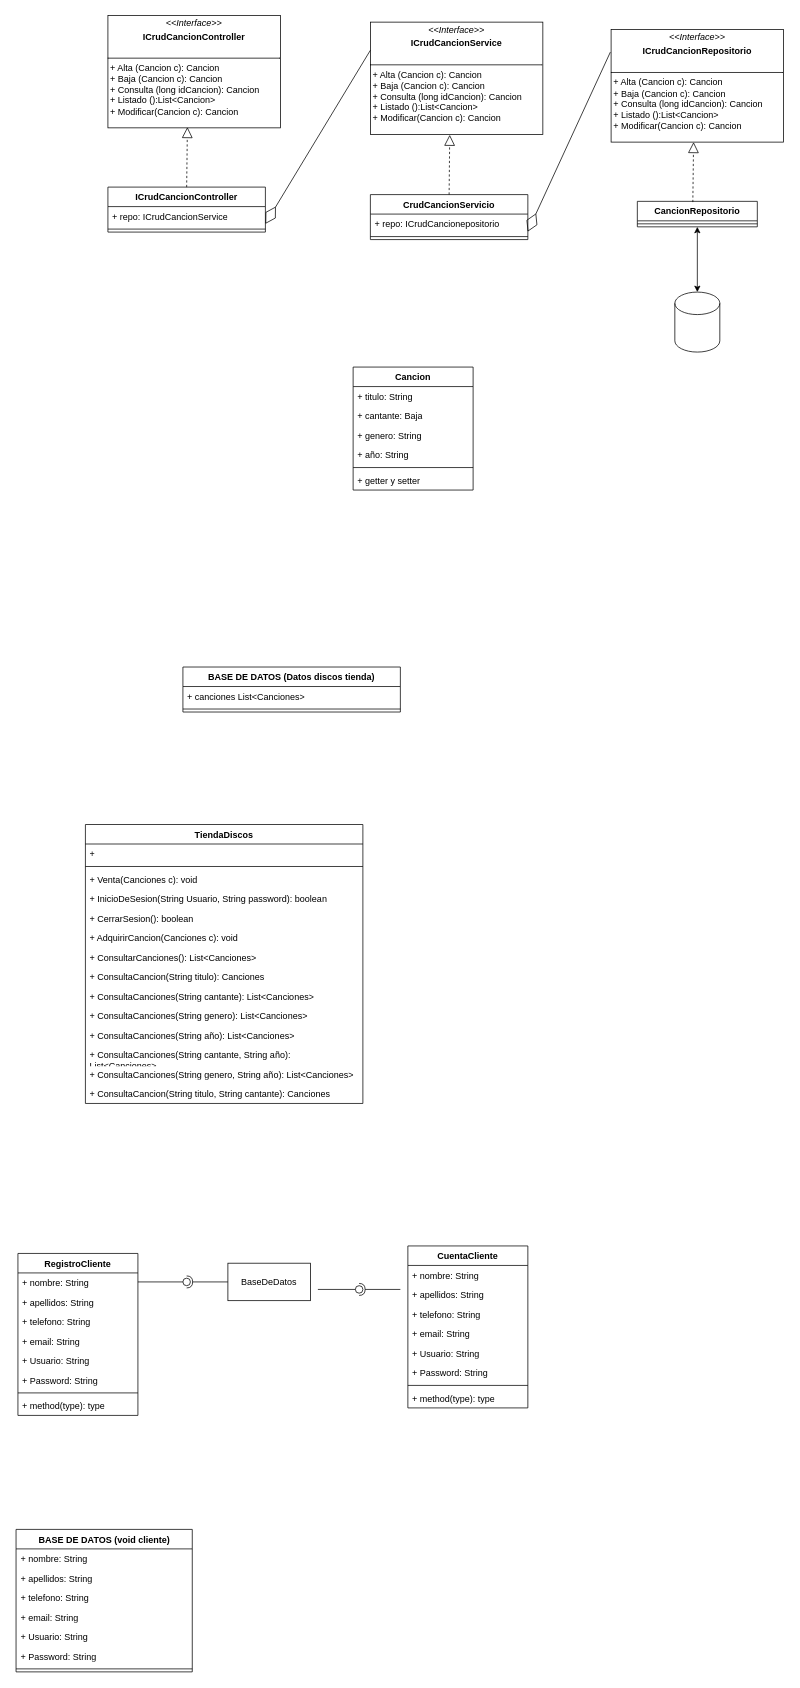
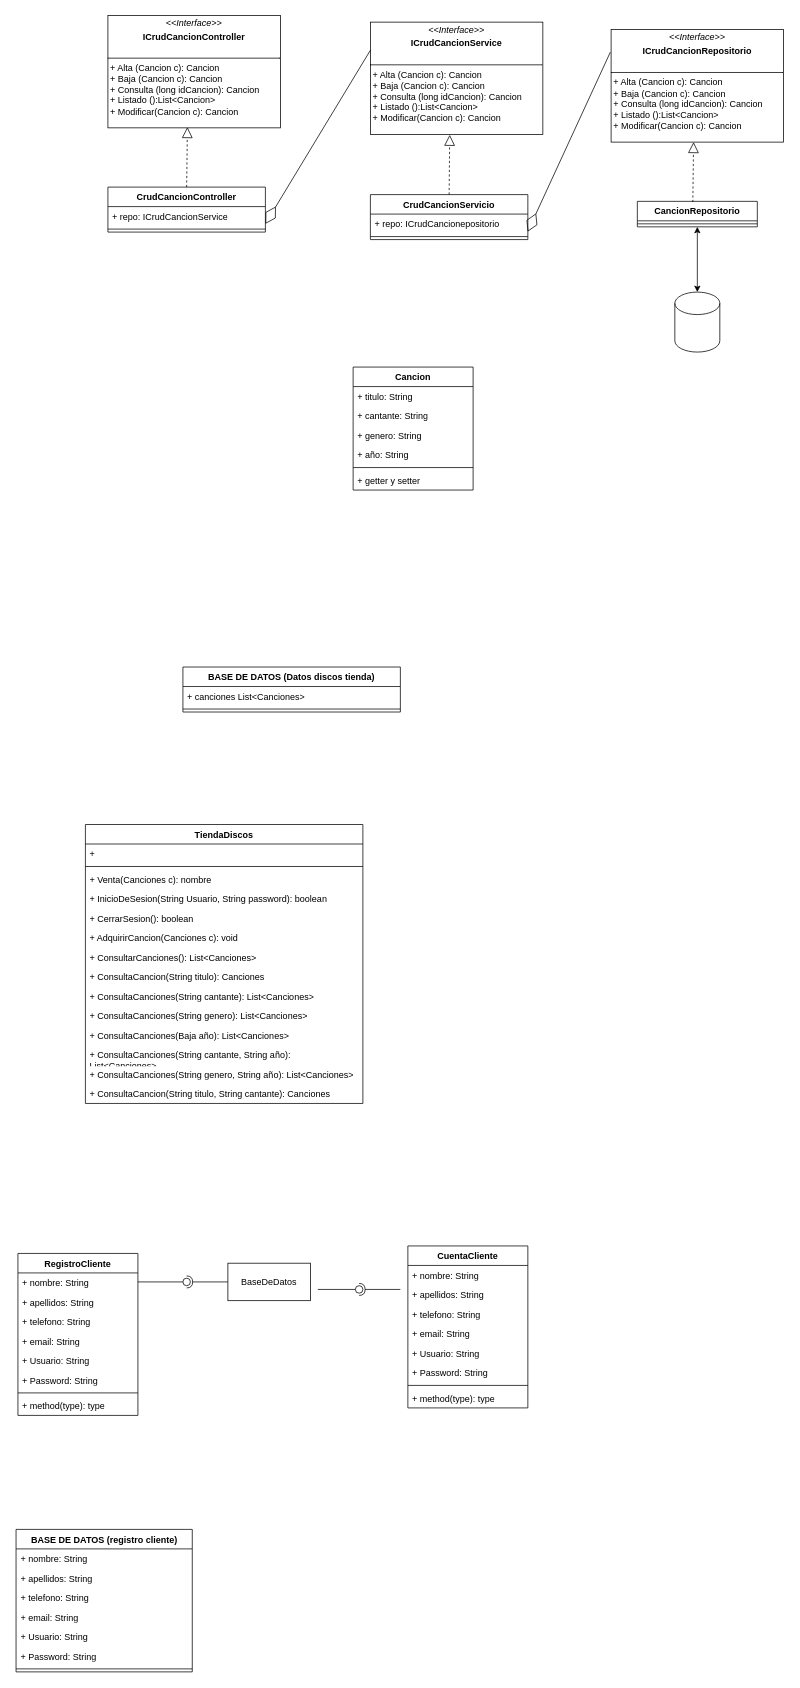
(186, 198) -> (186, 198)
(394, 417) -> (398, 417)
(148, 880) -> (154, 880)
(201, 1036) -> (197, 1036)
(104, 1540) -> (104, 1540)
